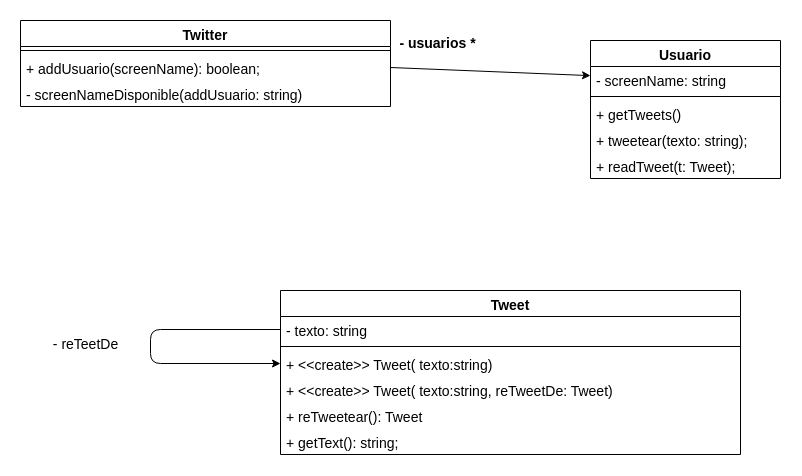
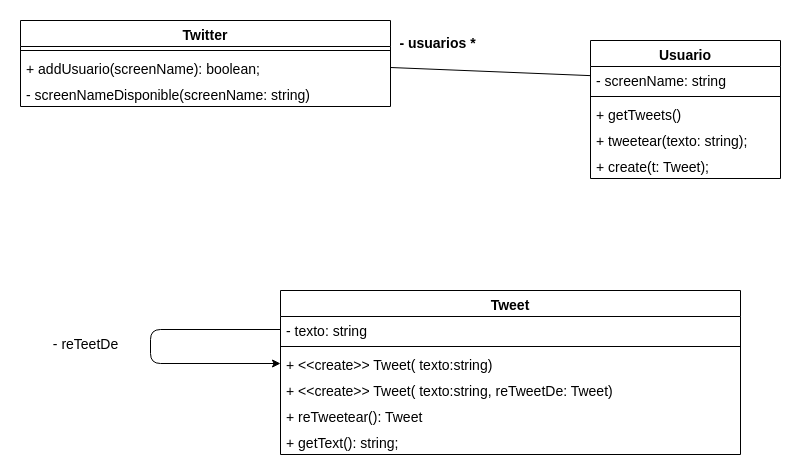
(582, 75) -> (584, 75)
(176, 95) -> (178, 95)
(675, 167) -> (663, 167)
